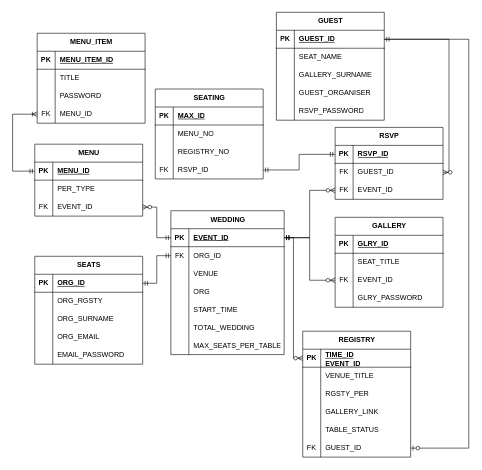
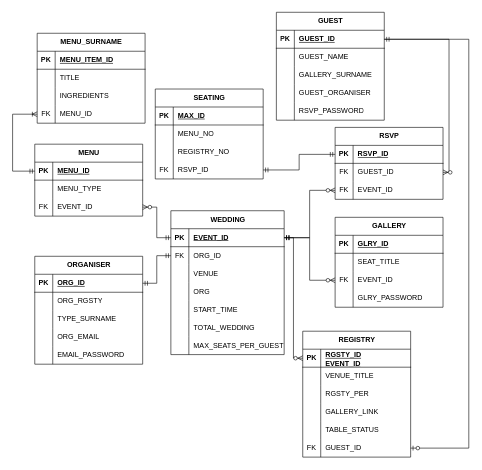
(91, 42) -> (91, 42)
(317, 57) -> (319, 57)
(76, 96) -> (82, 96)
(73, 189) -> (75, 189)
(89, 266) -> (89, 266)
(79, 320) -> (81, 320)
(232, 346) -> (232, 346)
(342, 359) -> (342, 359)
